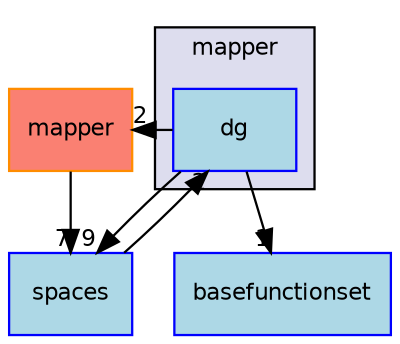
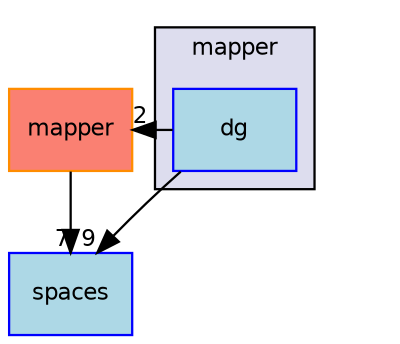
(158, 221) -> none
(283, 294) -> none
